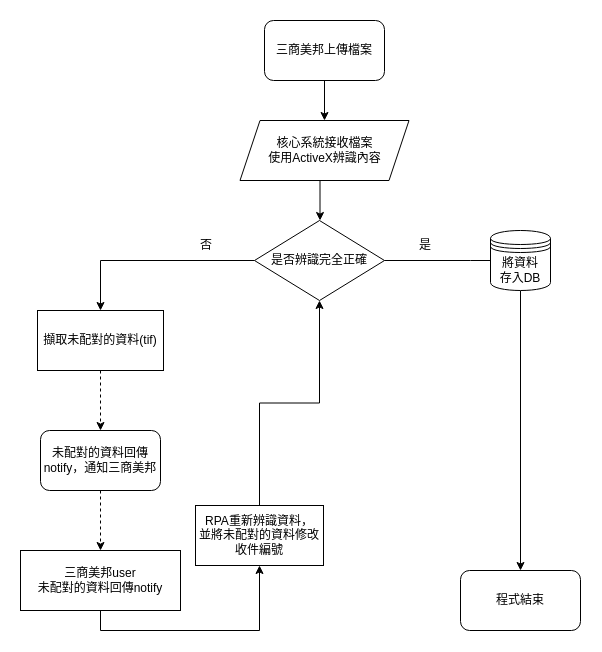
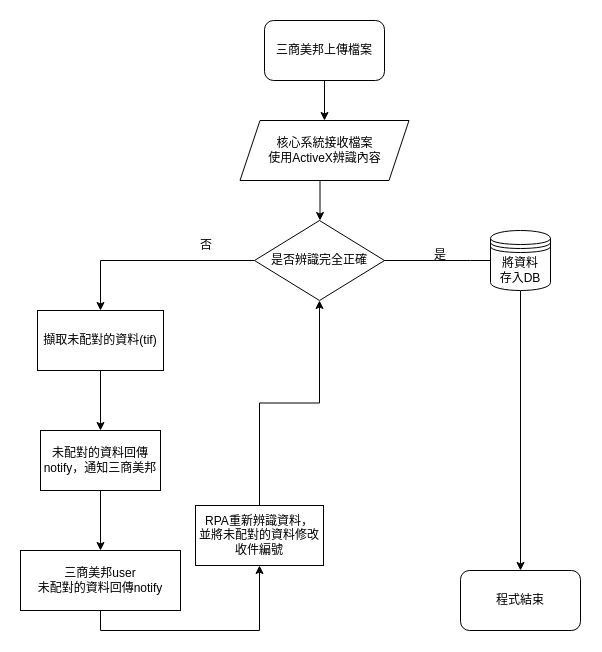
(425, 246) -> (440, 256)
(101, 398) -> (101, 398)
(101, 461) -> (101, 461)
(101, 518) -> (101, 518)
